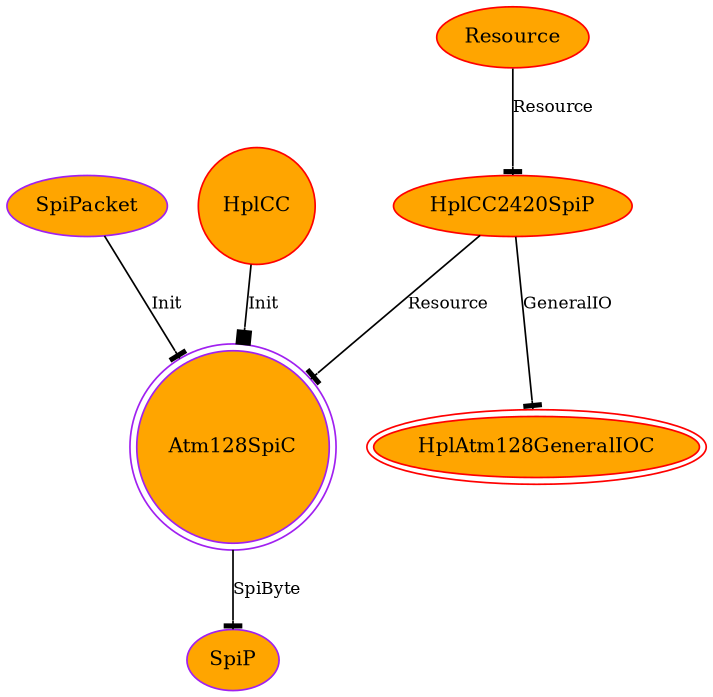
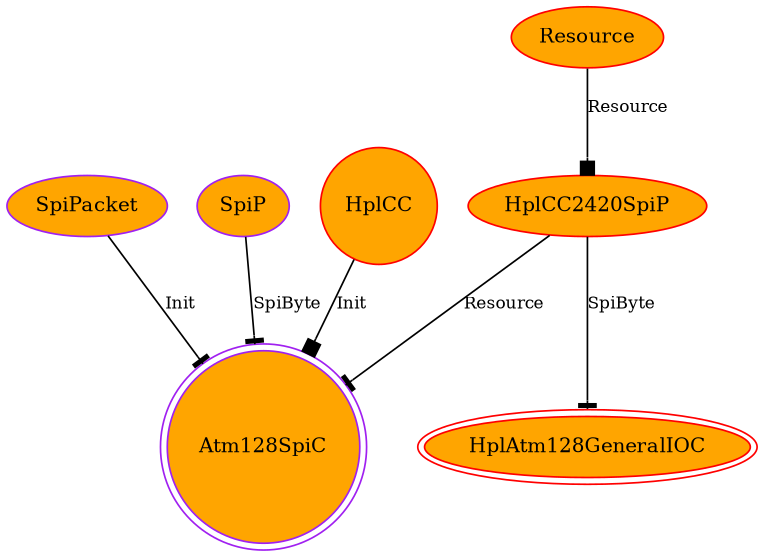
(513, 117) -> (587, 113)
(568, 304) -> (621, 304)
(233, 585) -> (250, 286)
